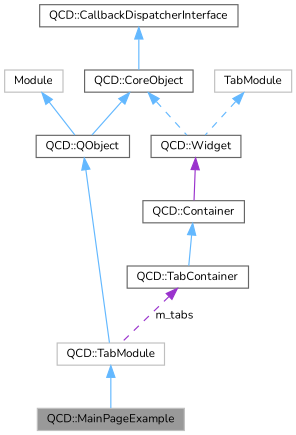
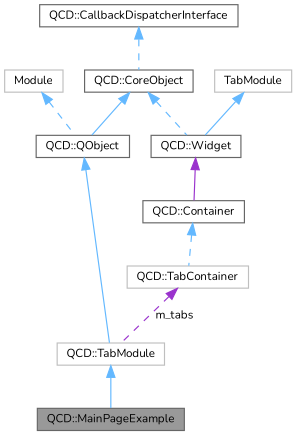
(139, 55) -> (139, 55)
(62, 118) -> (62, 118)
(220, 118) -> (220, 118)
(190, 250) -> (190, 250)
(188, 277) -> (188, 277)
(111, 419) -> (111, 419)
